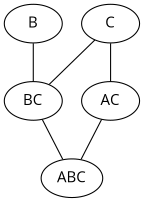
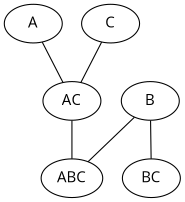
none -> (33, 24)
(72, 62) -> none
(52, 139) -> (111, 139)
